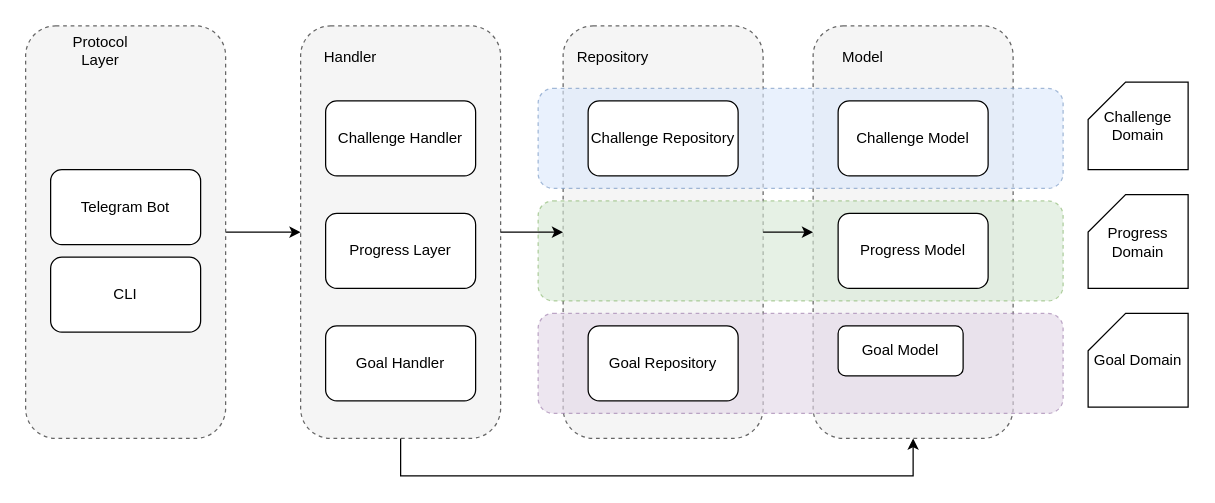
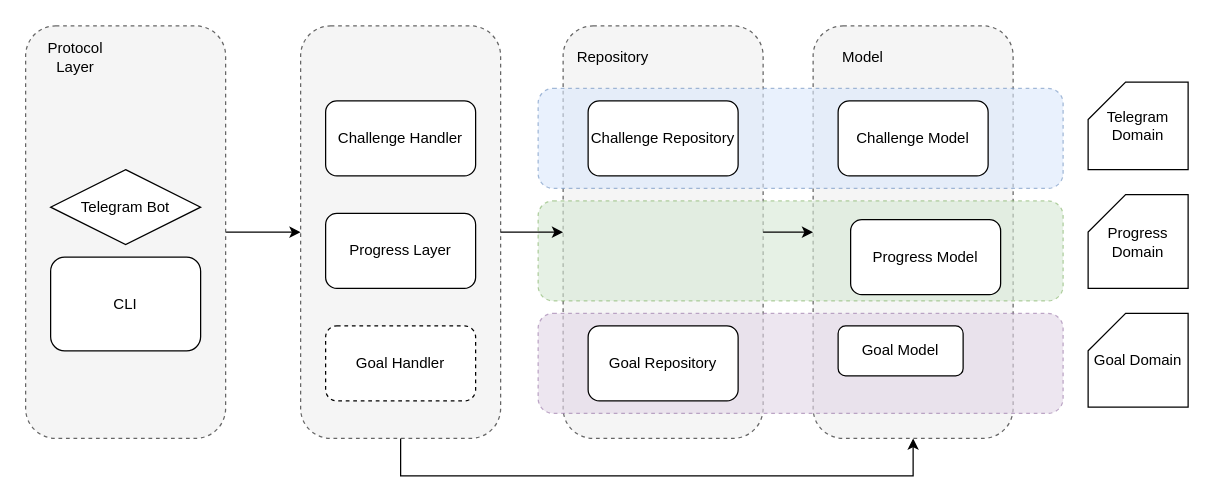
(101, 51) -> (76, 57)
(351, 57) -> none
(1138, 126) -> (1138, 126)
(126, 207) -> (126, 207)
(913, 251) -> (926, 257)
(126, 294) -> (126, 304)
(401, 363) -> (401, 363)
